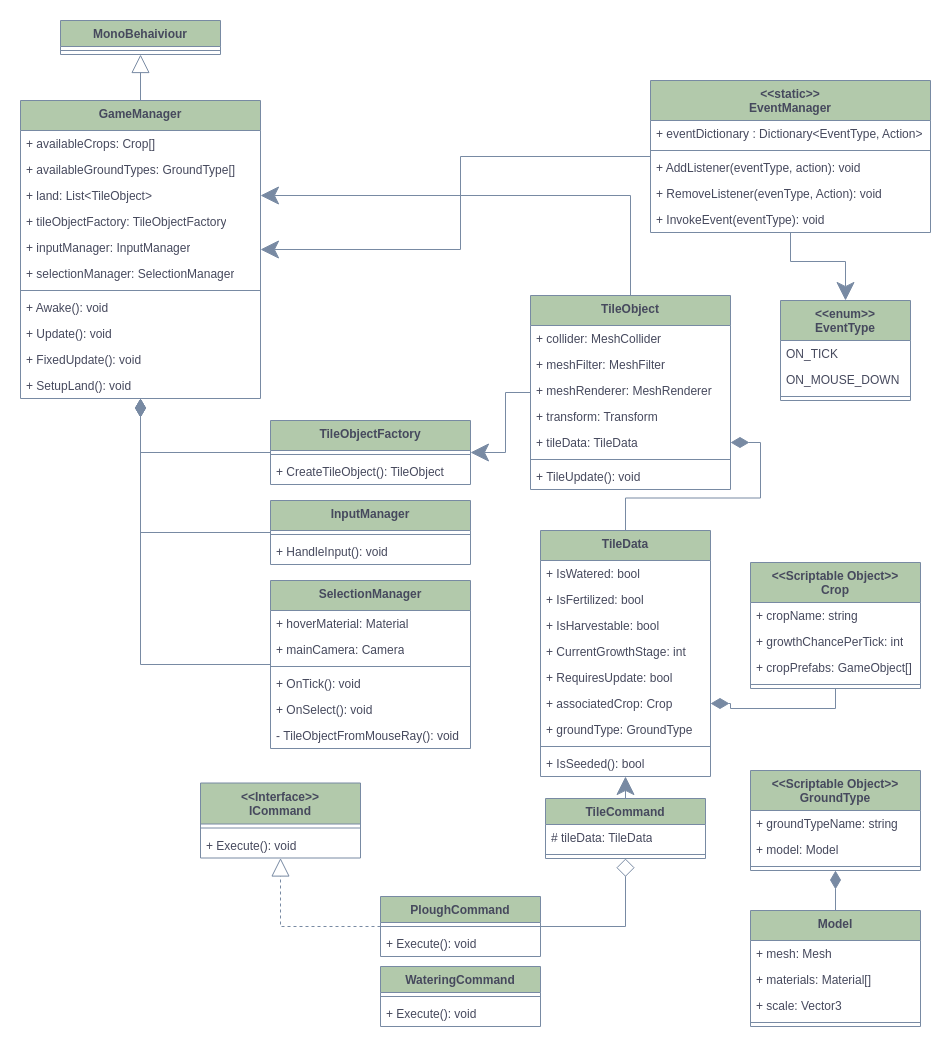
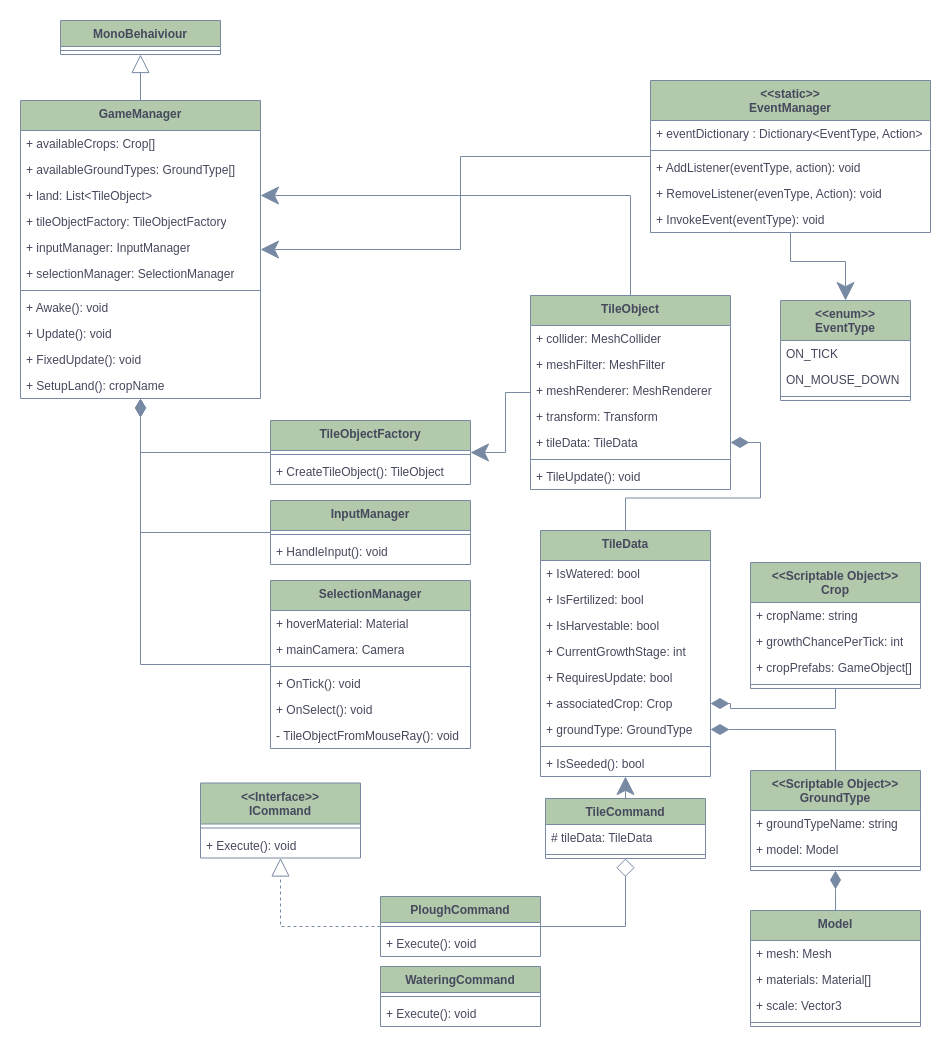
(84, 387) -> (99, 387)
none -> (802, 730)
